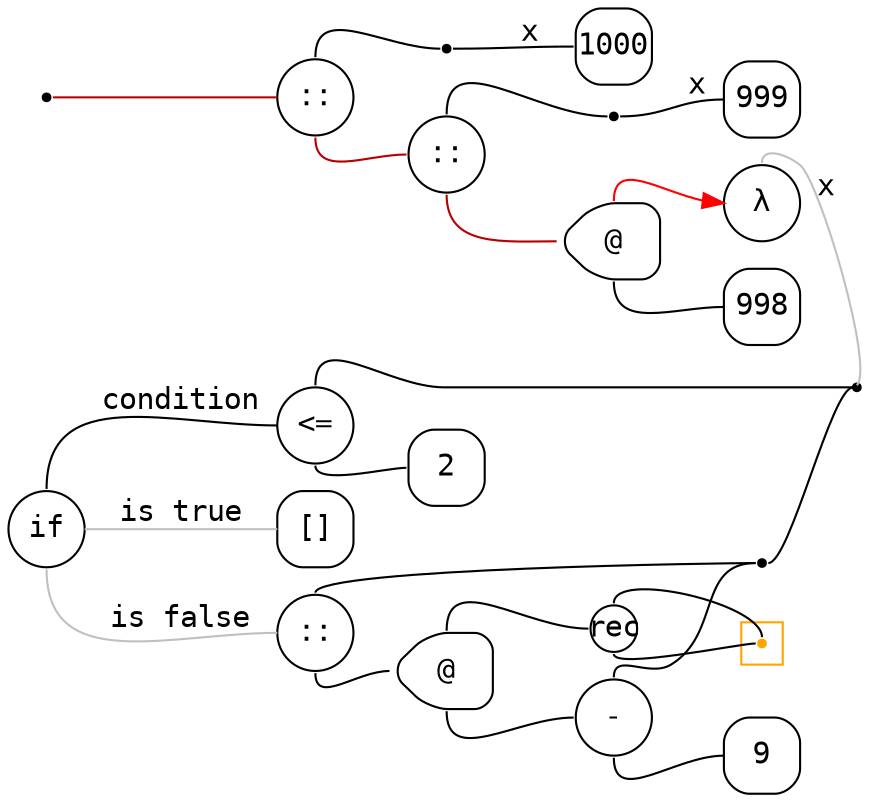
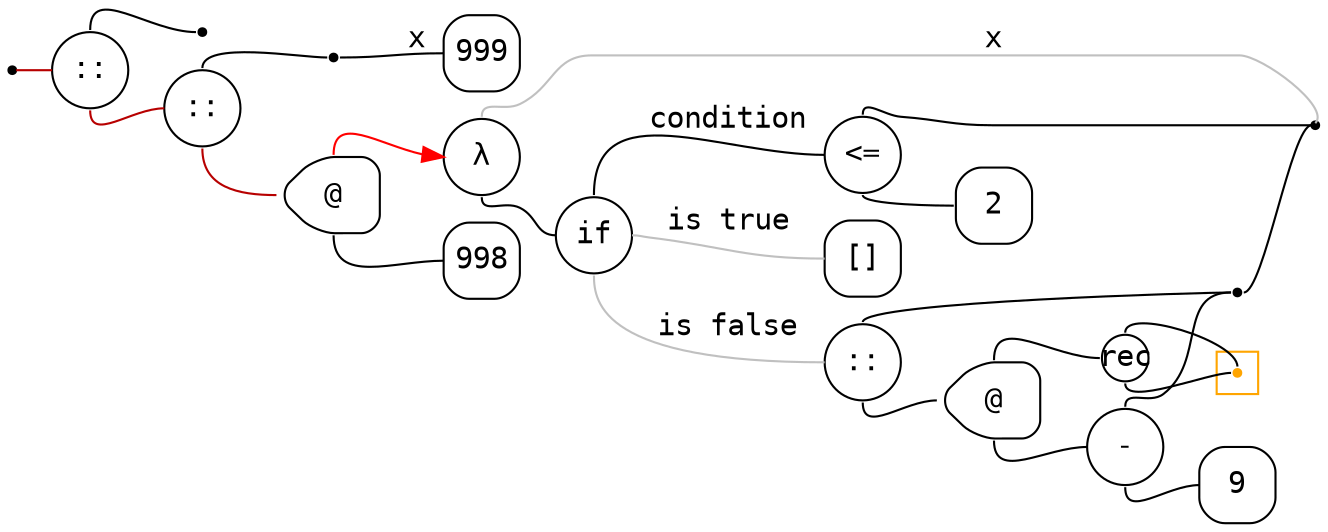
(614, 47) -> none
none -> (521, 209)
